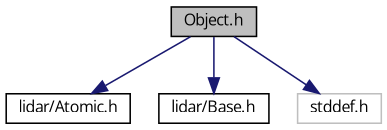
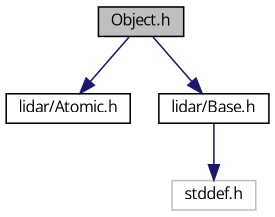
(270, 61) -> (214, 144)
